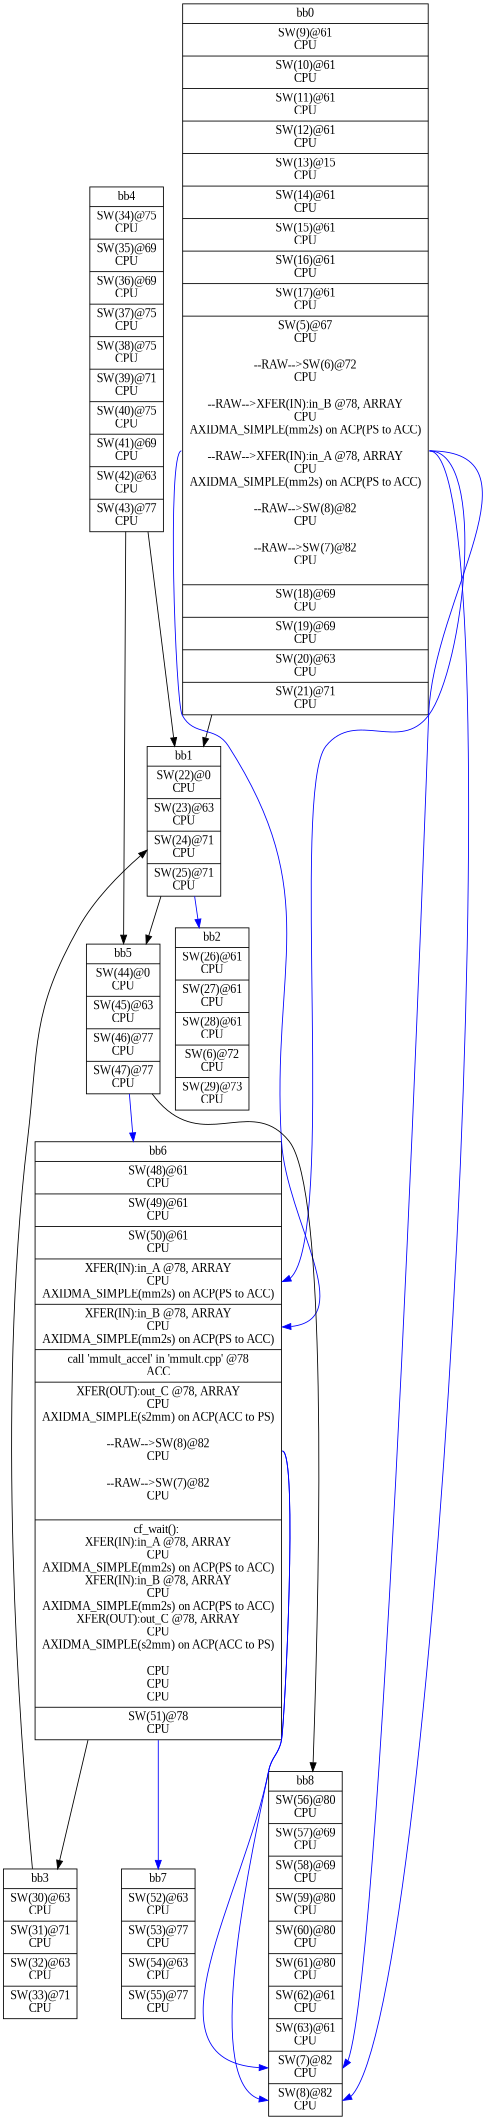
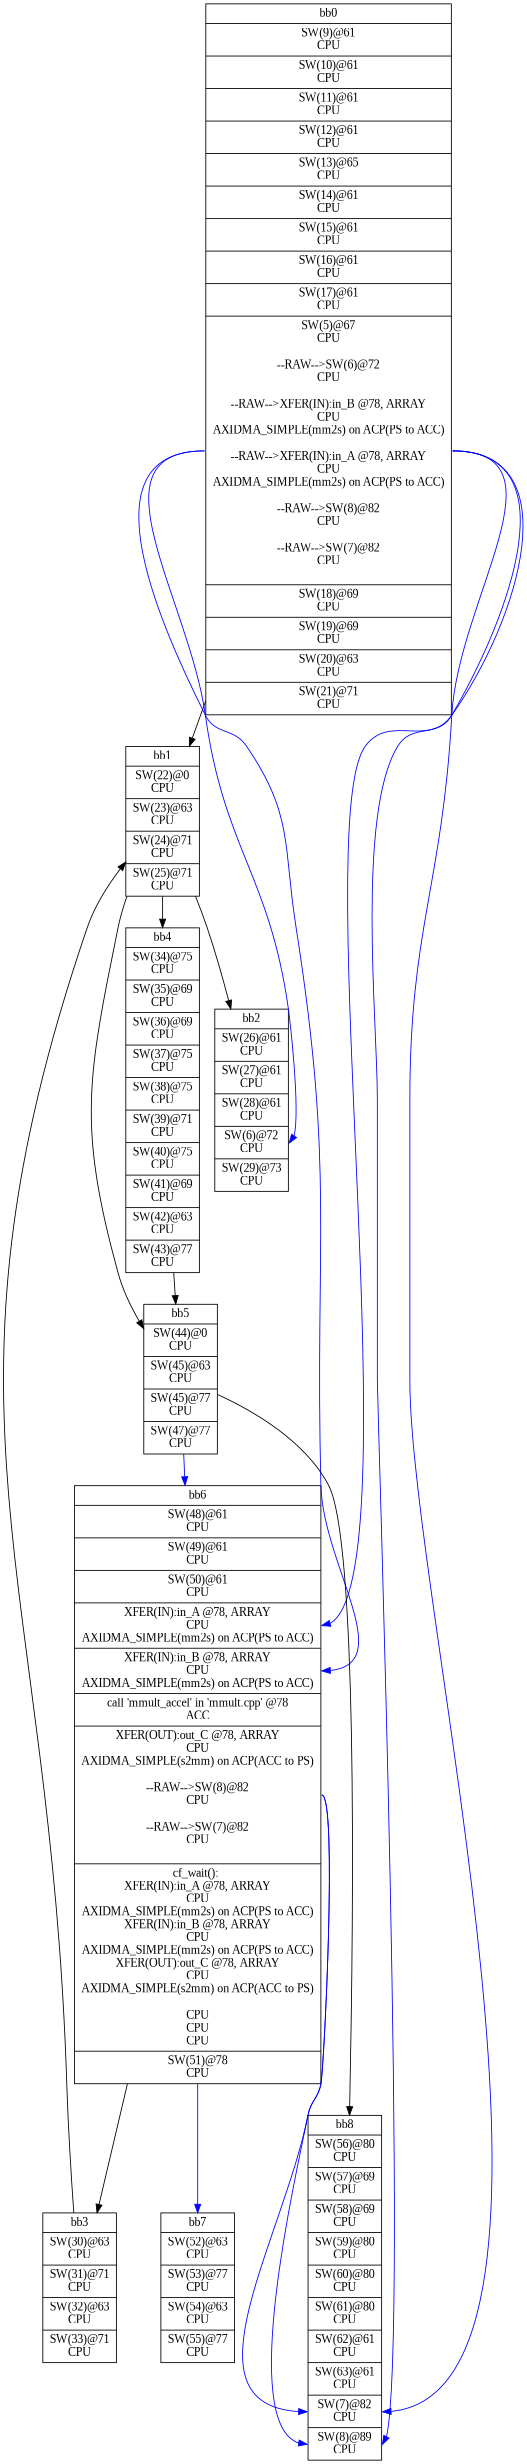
(305, 163) -> (329, 163)
(161, 635) -> (163, 908)
none -> (218, 777)
(196, 908) -> (214, 948)
(123, 1038) -> (181, 1398)
(305, 2093) -> (345, 2437)
